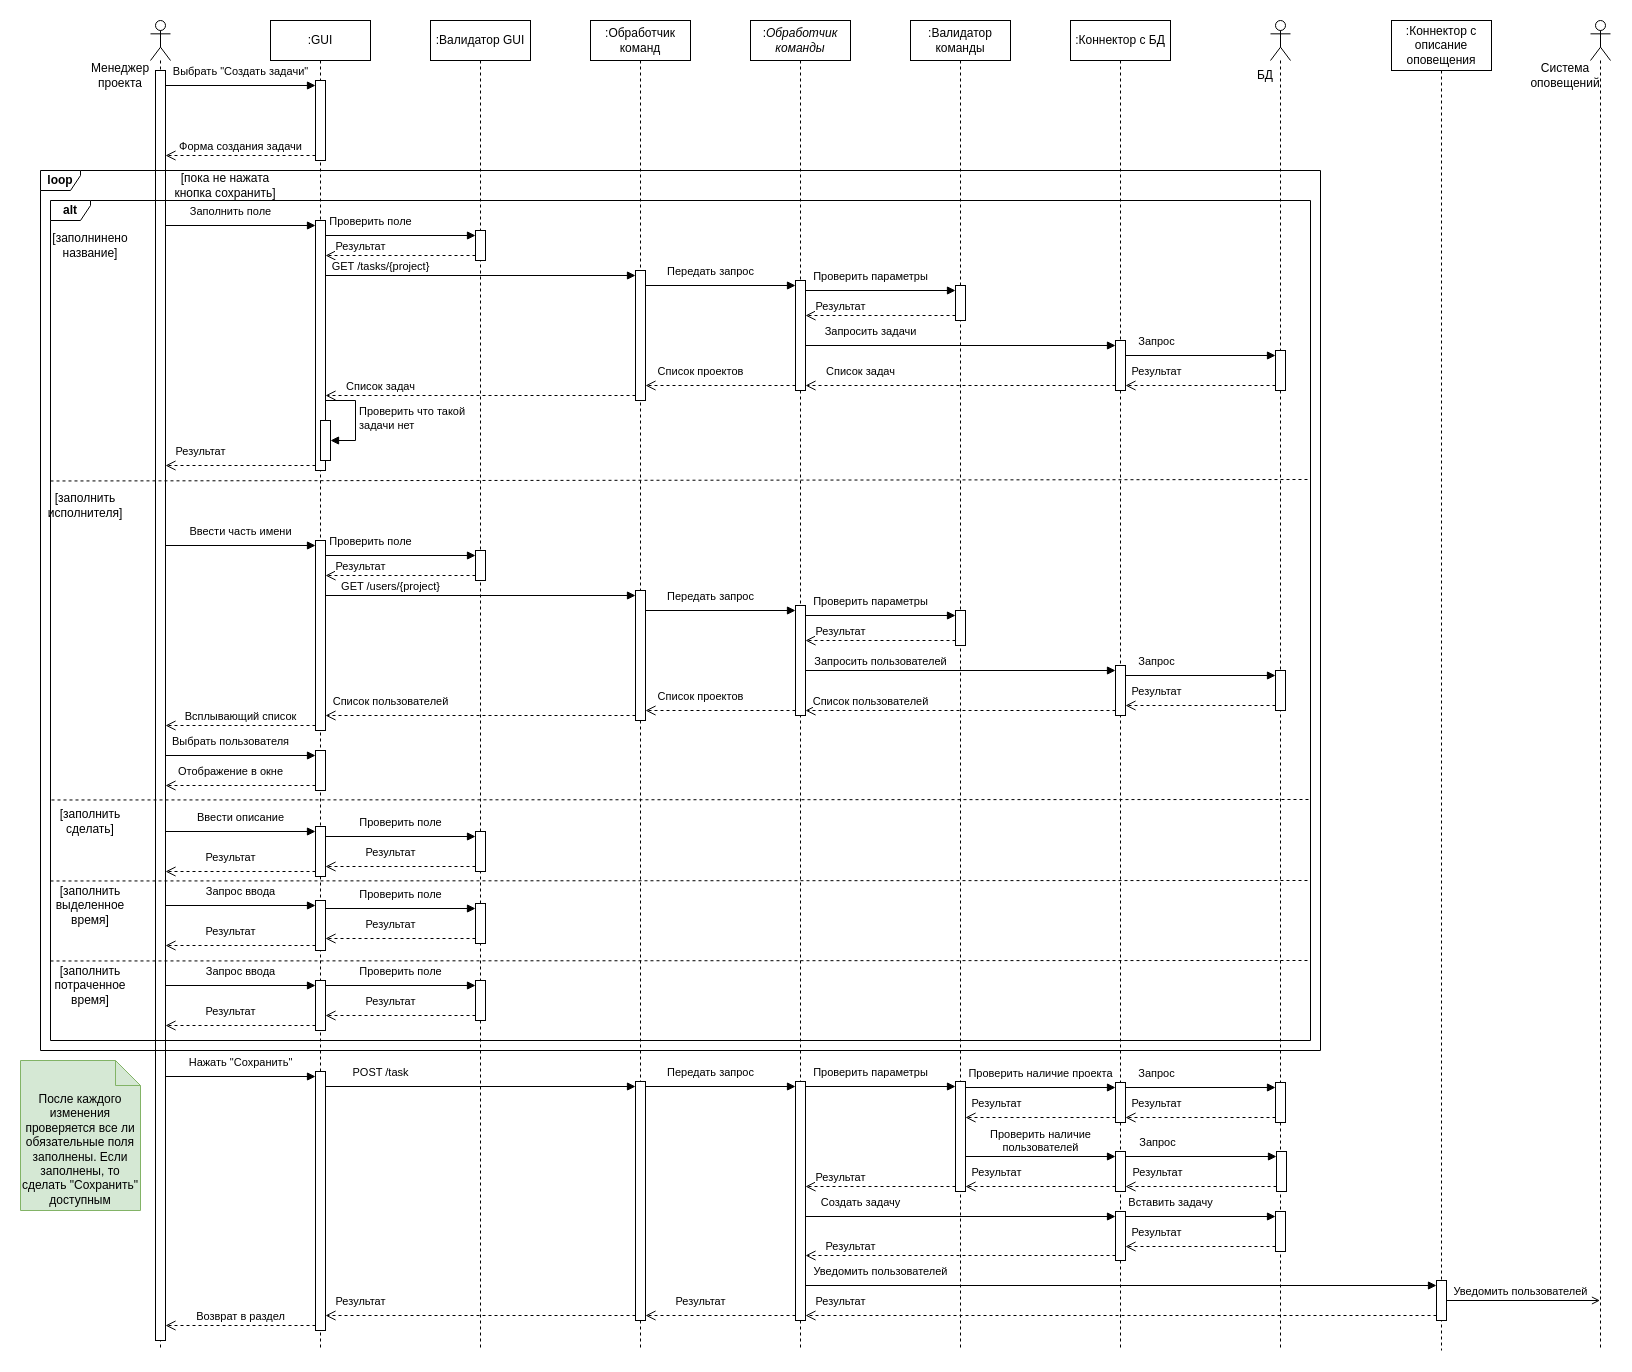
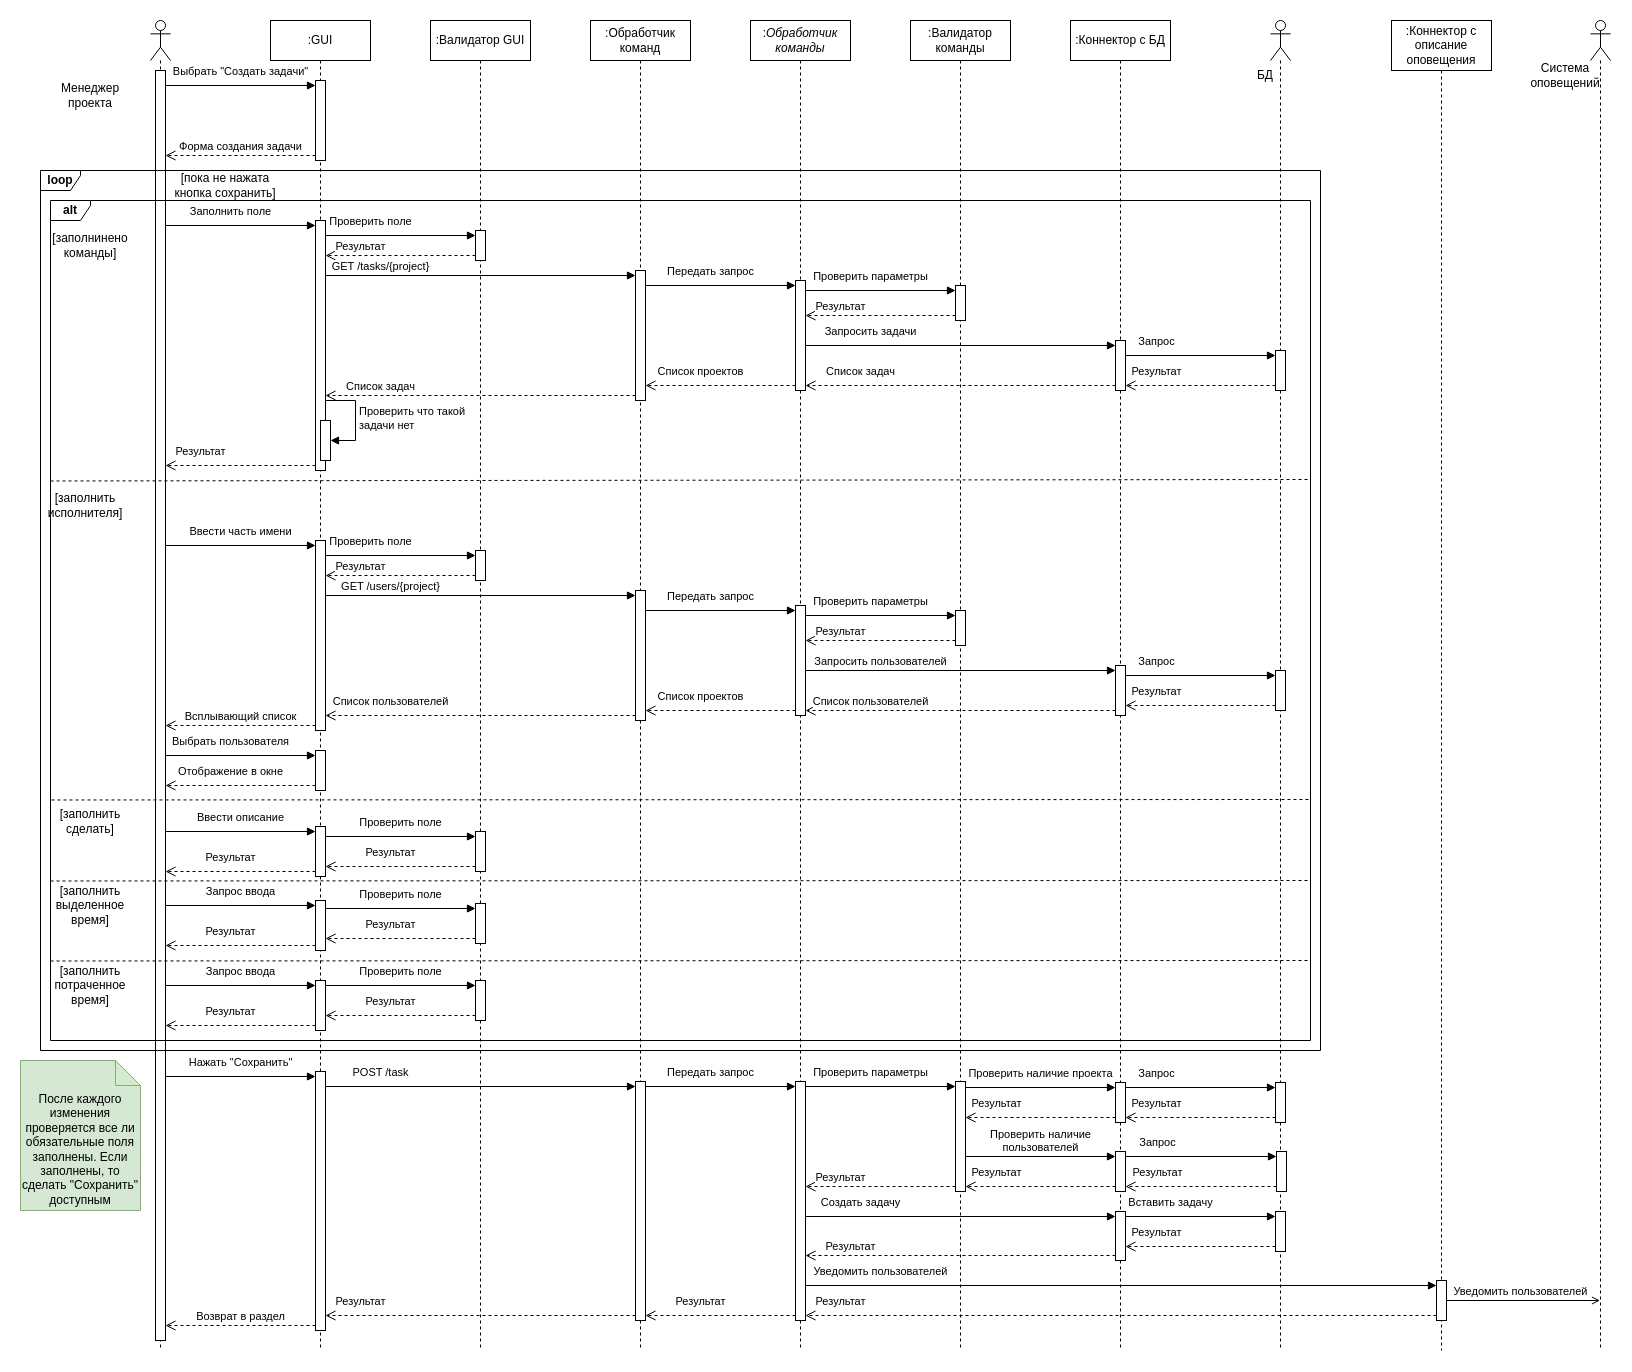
(121, 76) -> (91, 96)
(91, 246) -> (91, 246)
